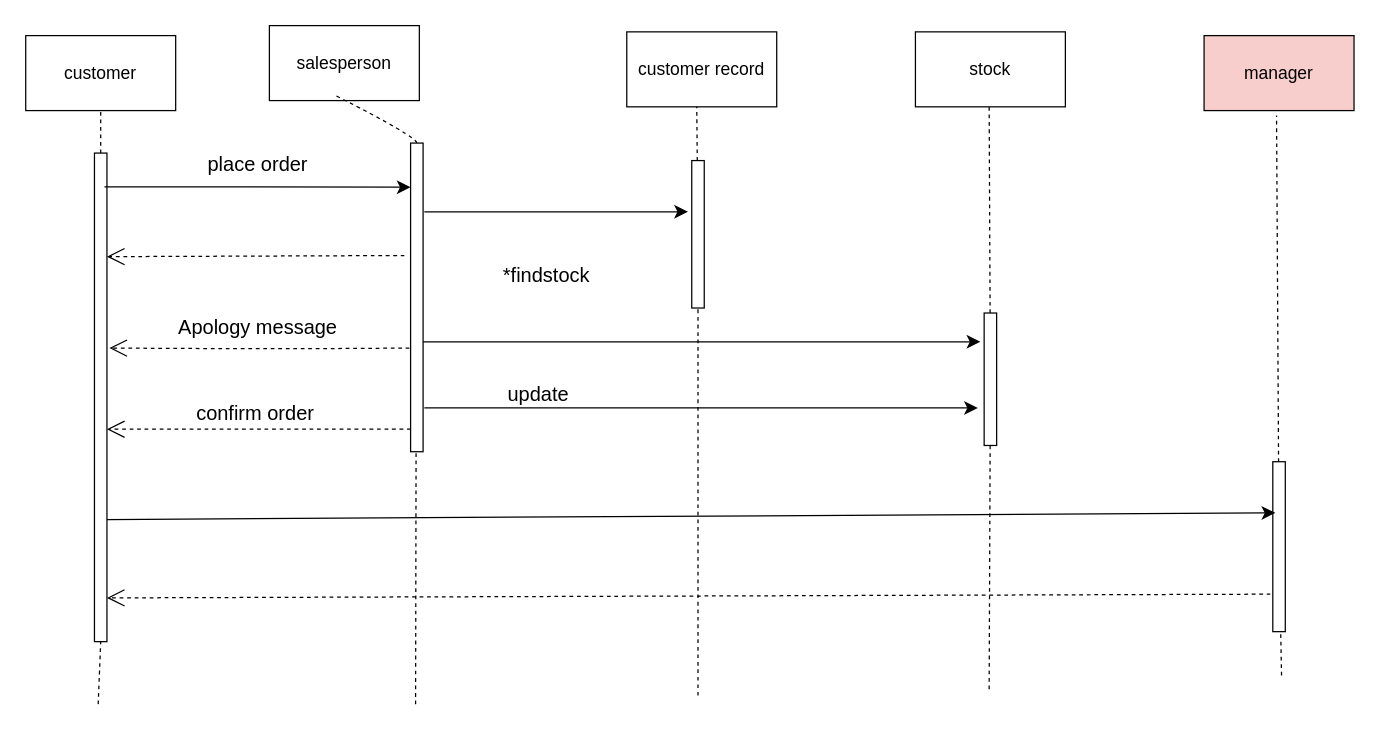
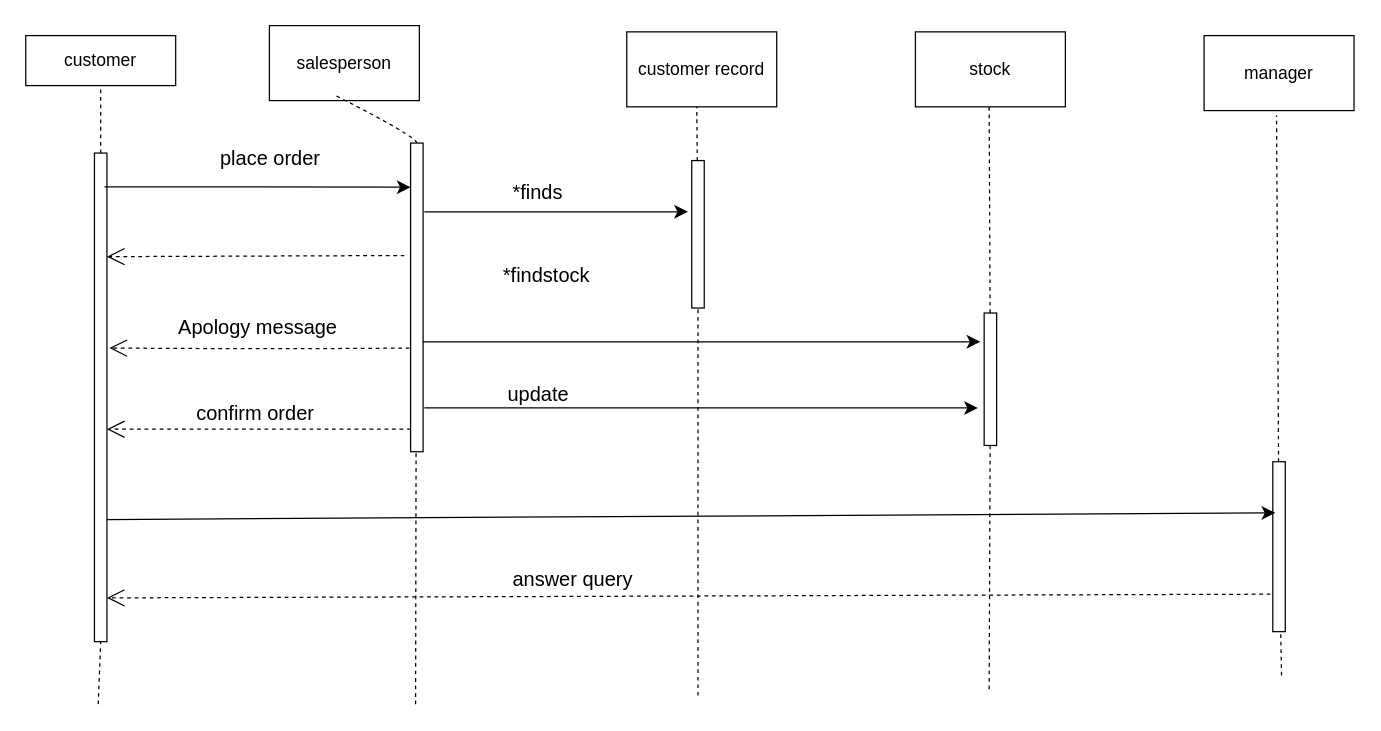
(101, 73) -> (101, 61)
(1279, 73) -> (1279, 73)
(258, 164) -> (271, 158)
none -> (538, 192)
none -> (573, 579)
